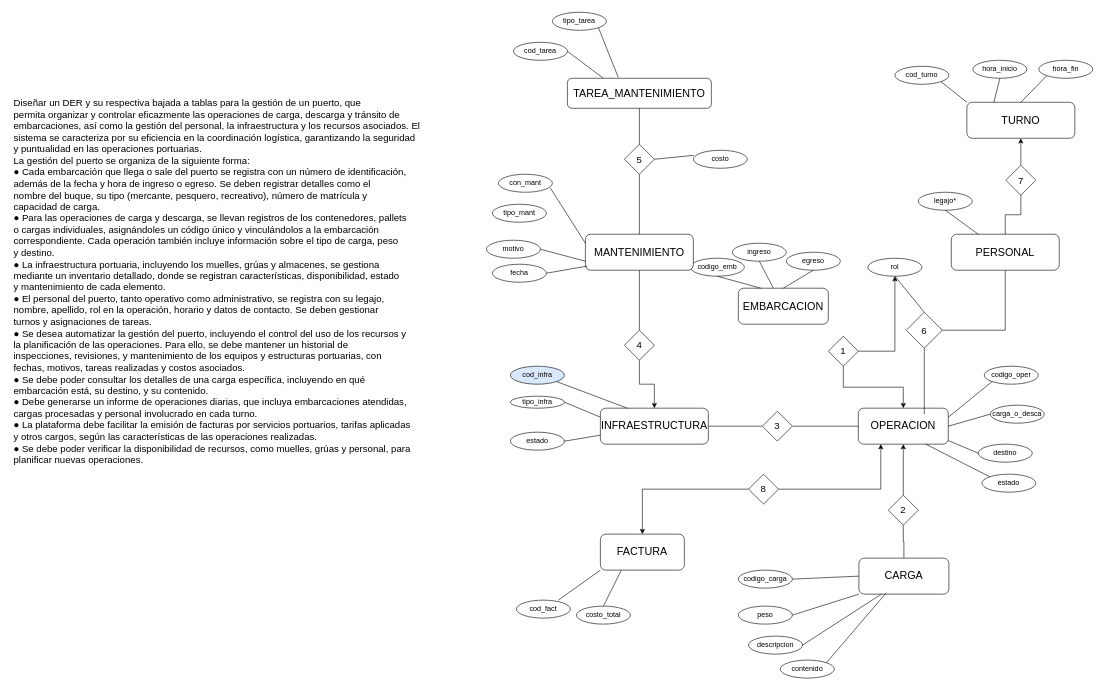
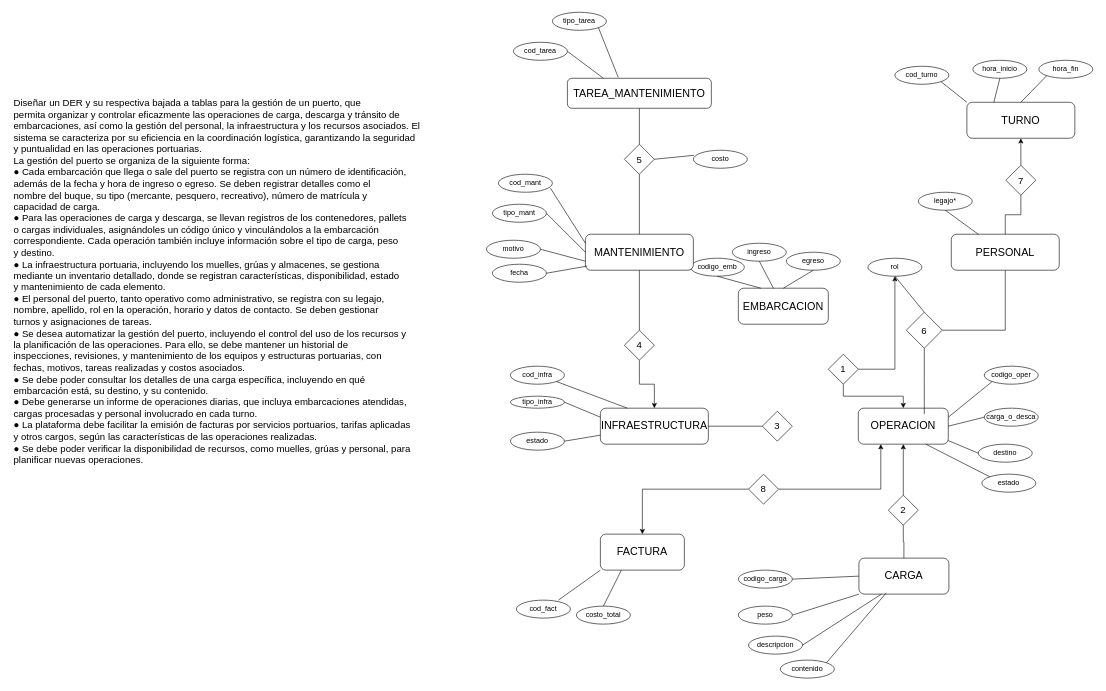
(525, 183) -> (525, 183)
none -> (566, 233)
(843, 351) -> (843, 369)
(537, 375) -> (537, 375)
(1017, 414) -> (1011, 417)
(825, 426) -> none
